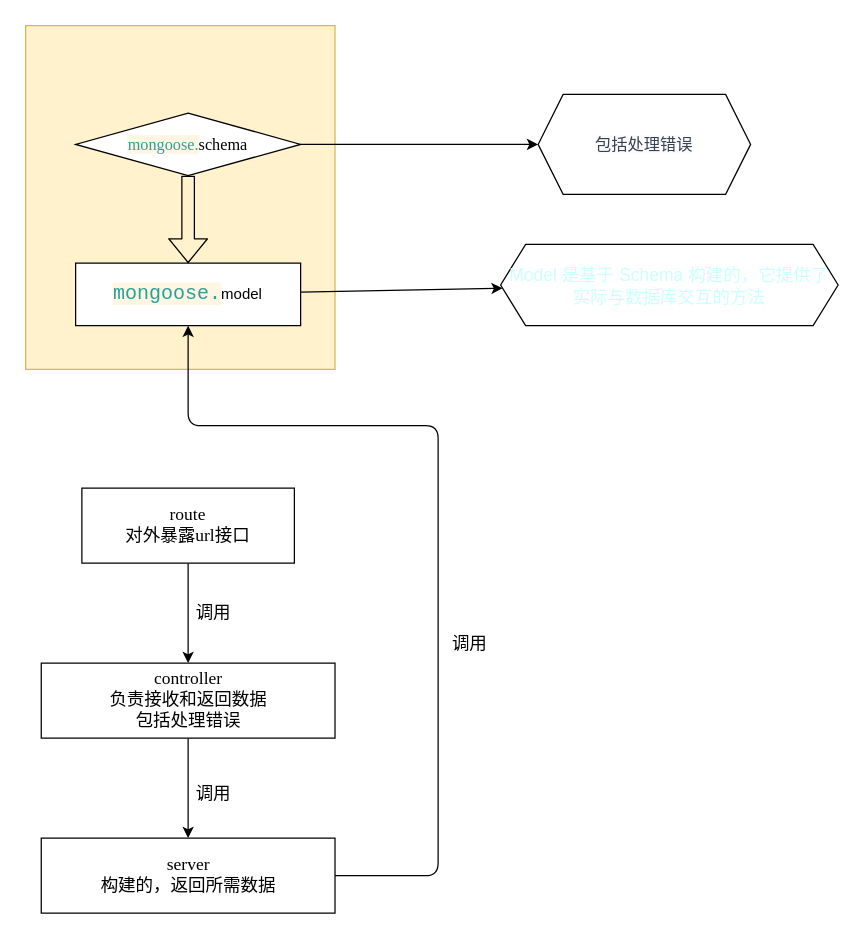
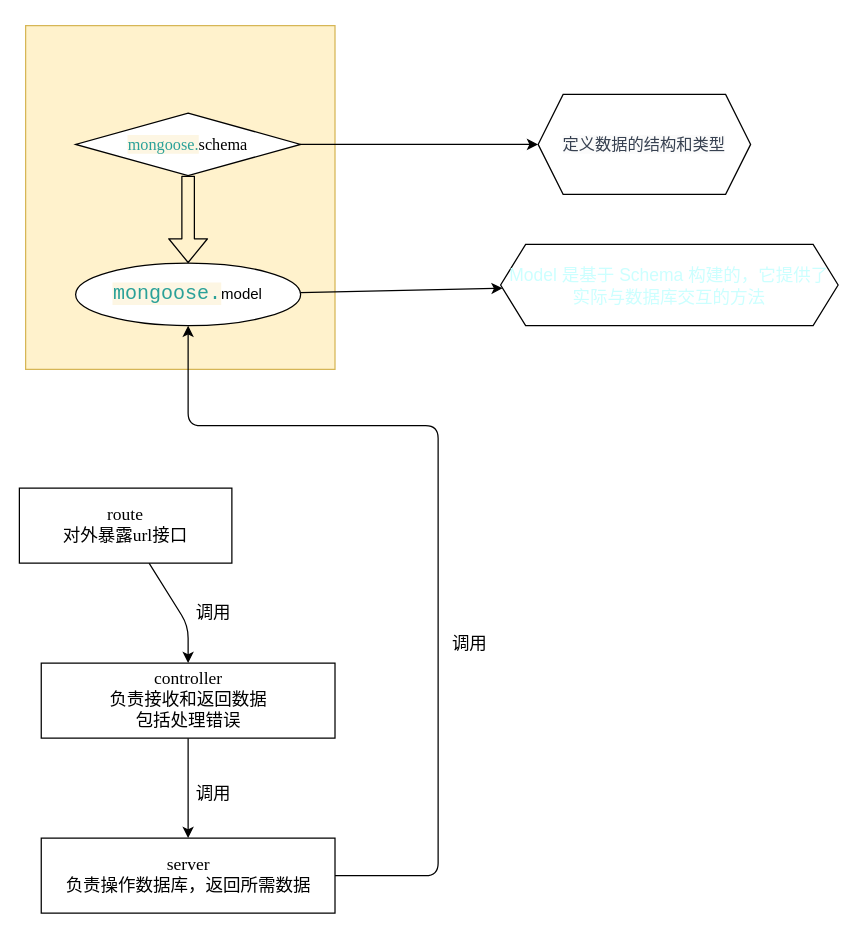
(644, 144) -> (644, 144)
(188, 294) -> (188, 294)
(188, 526) -> (126, 526)
(189, 876) -> (189, 876)
